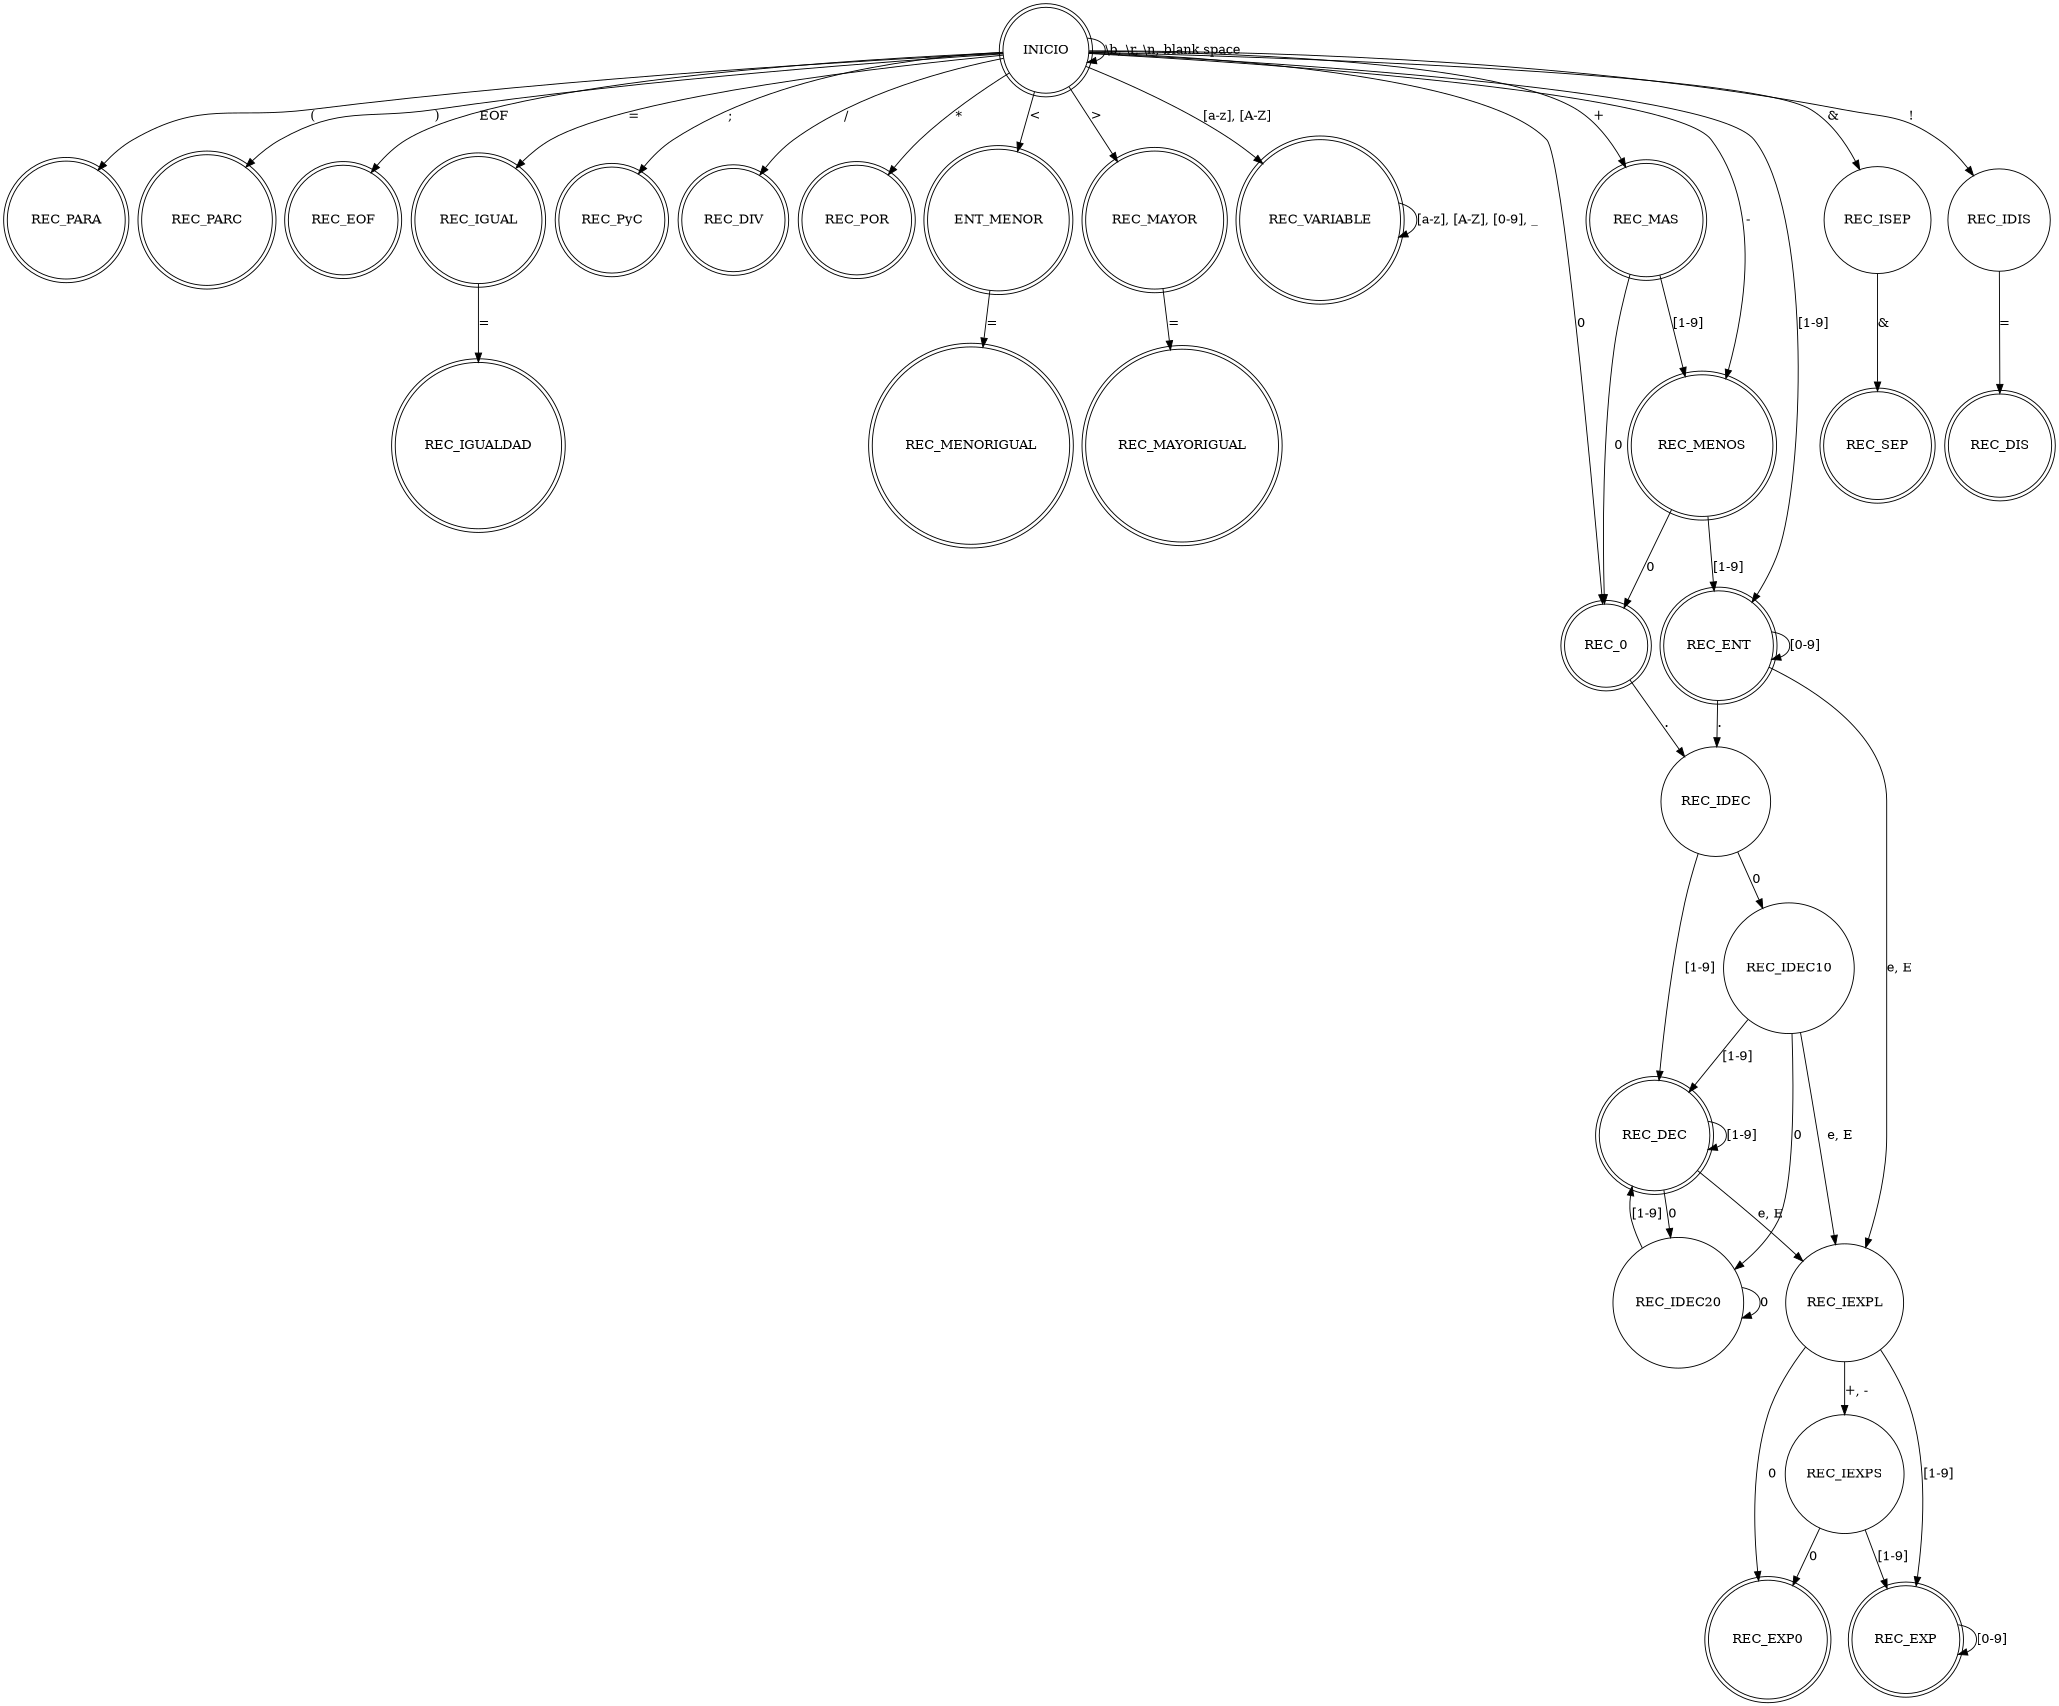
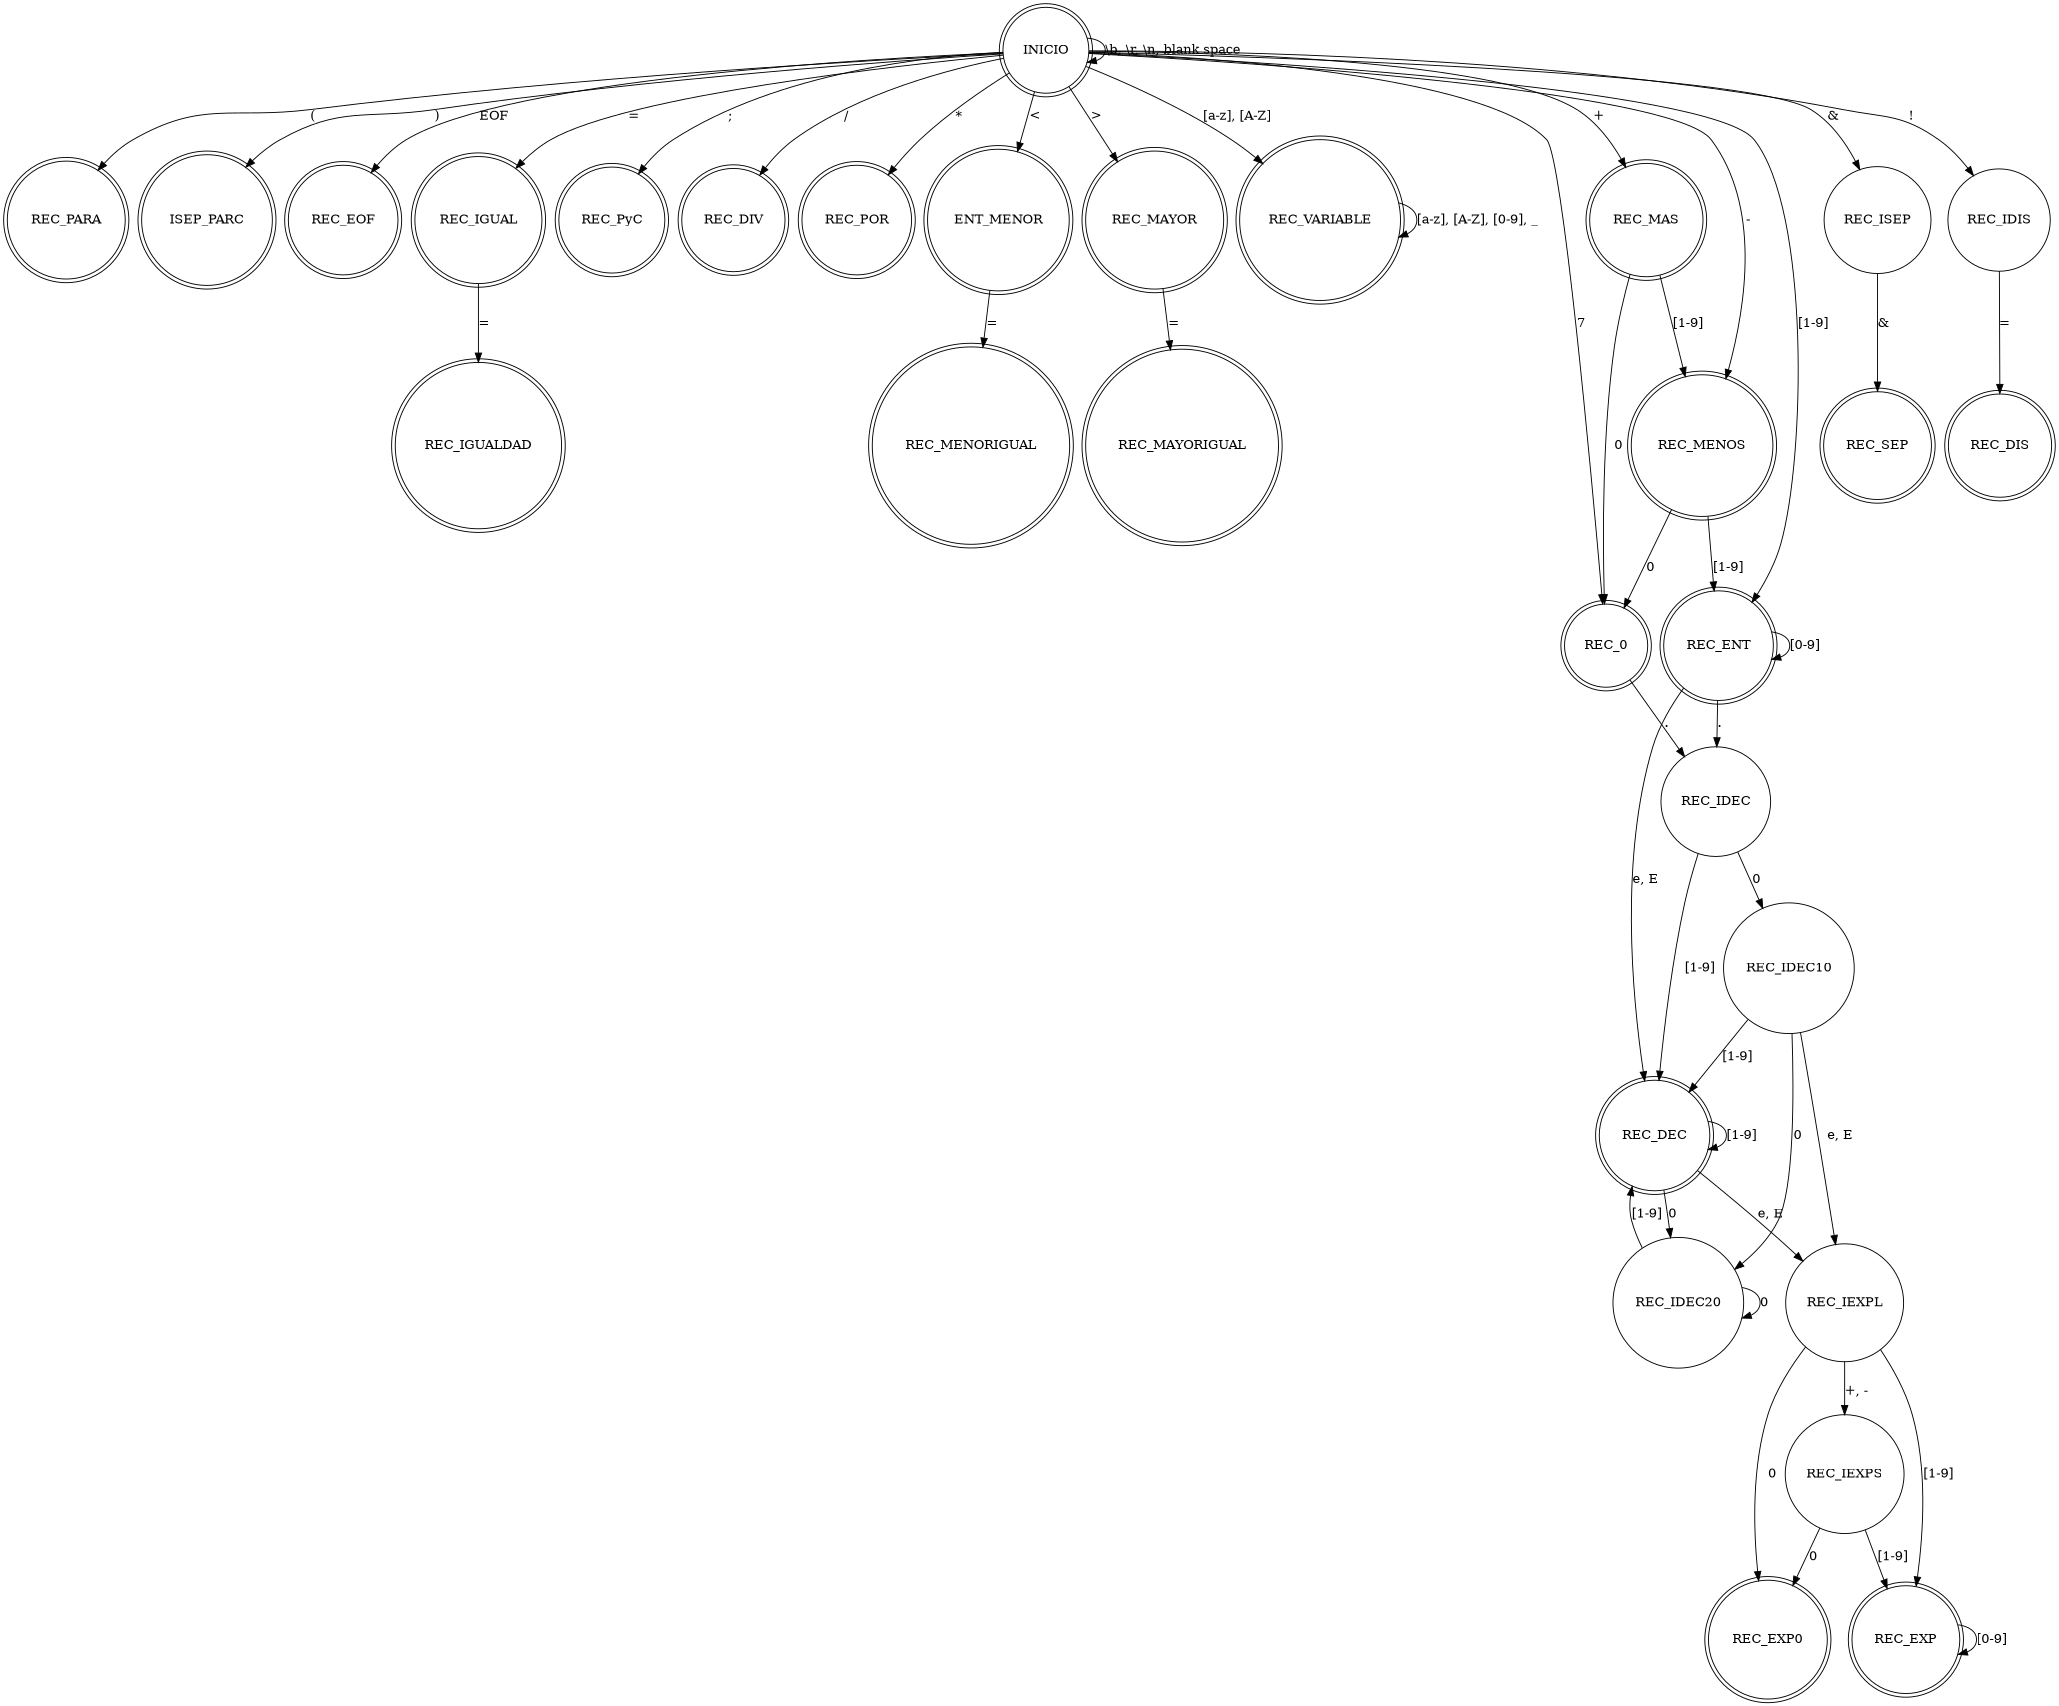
(207, 220) -> (207, 220)
(1581, 324) -> (1581, 324)
(1887, 927) -> (1632, 875)
